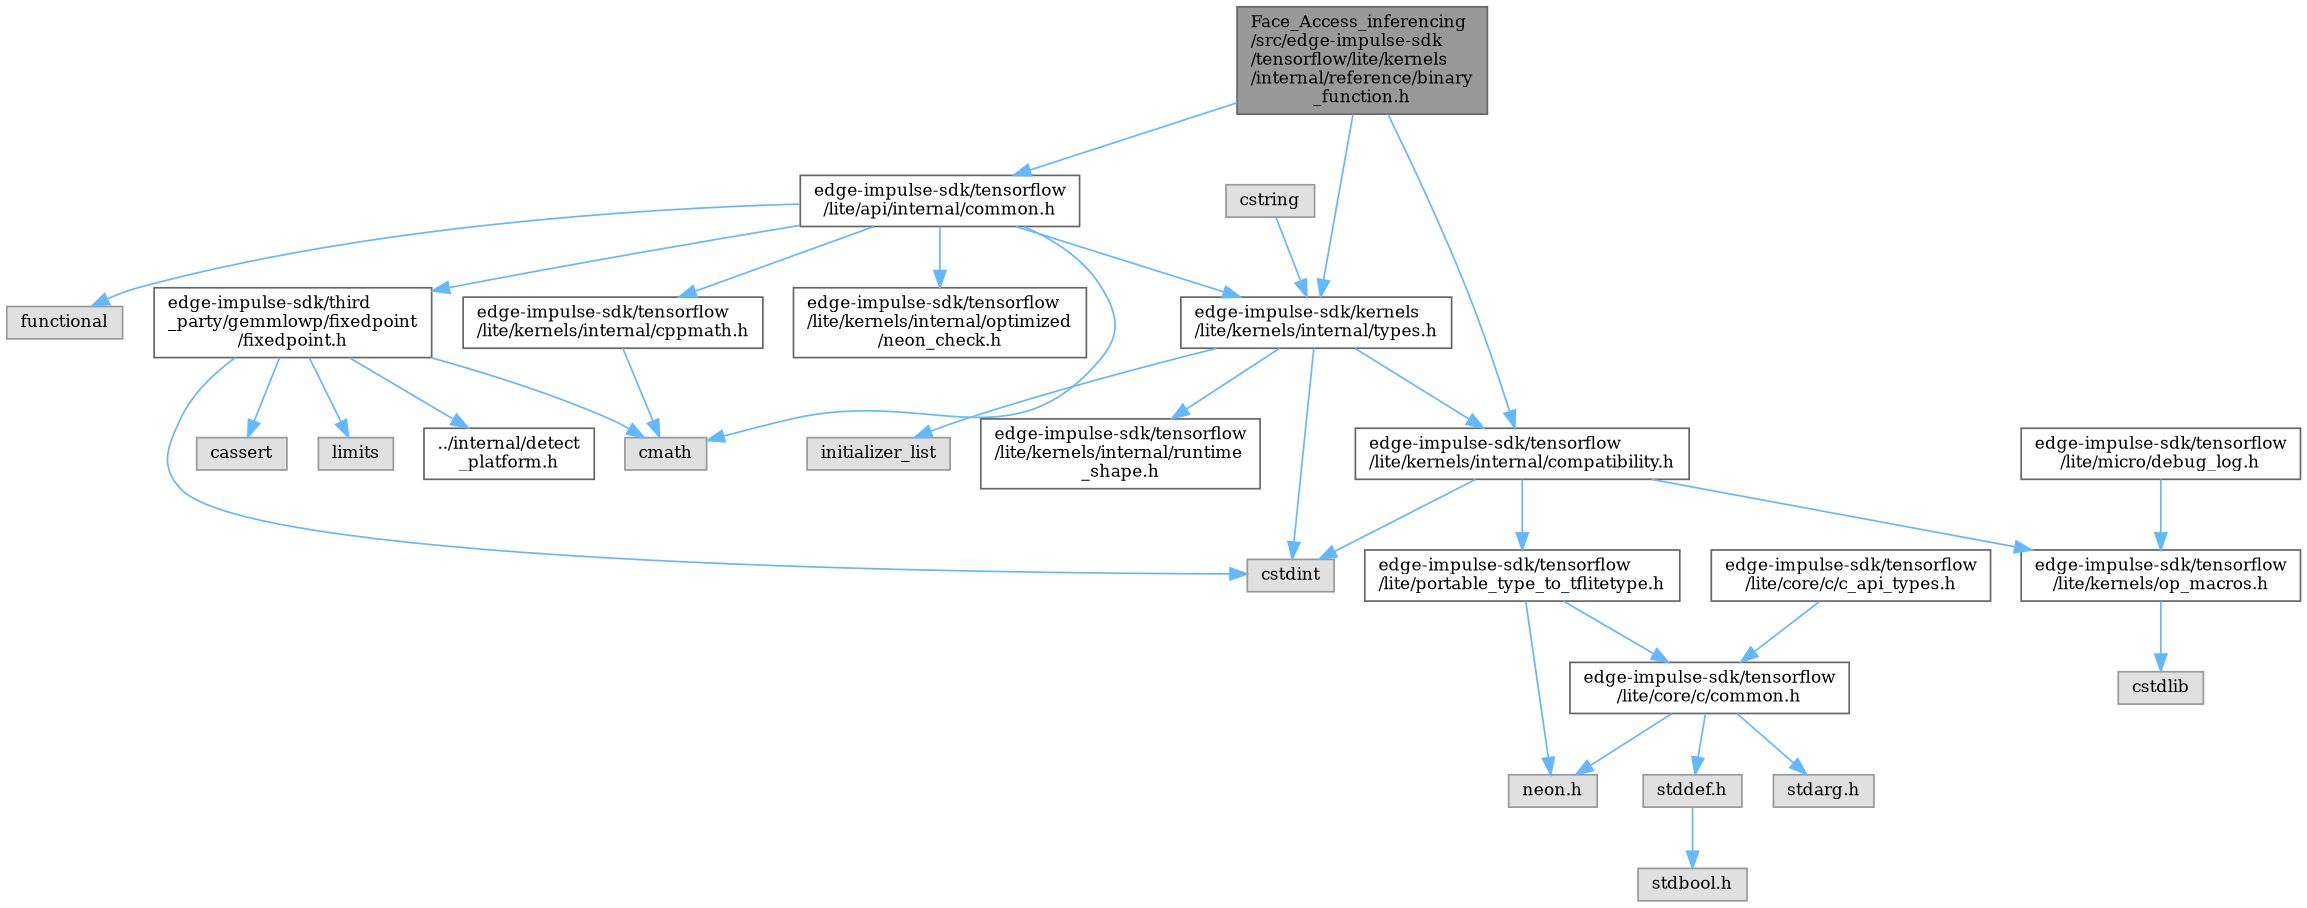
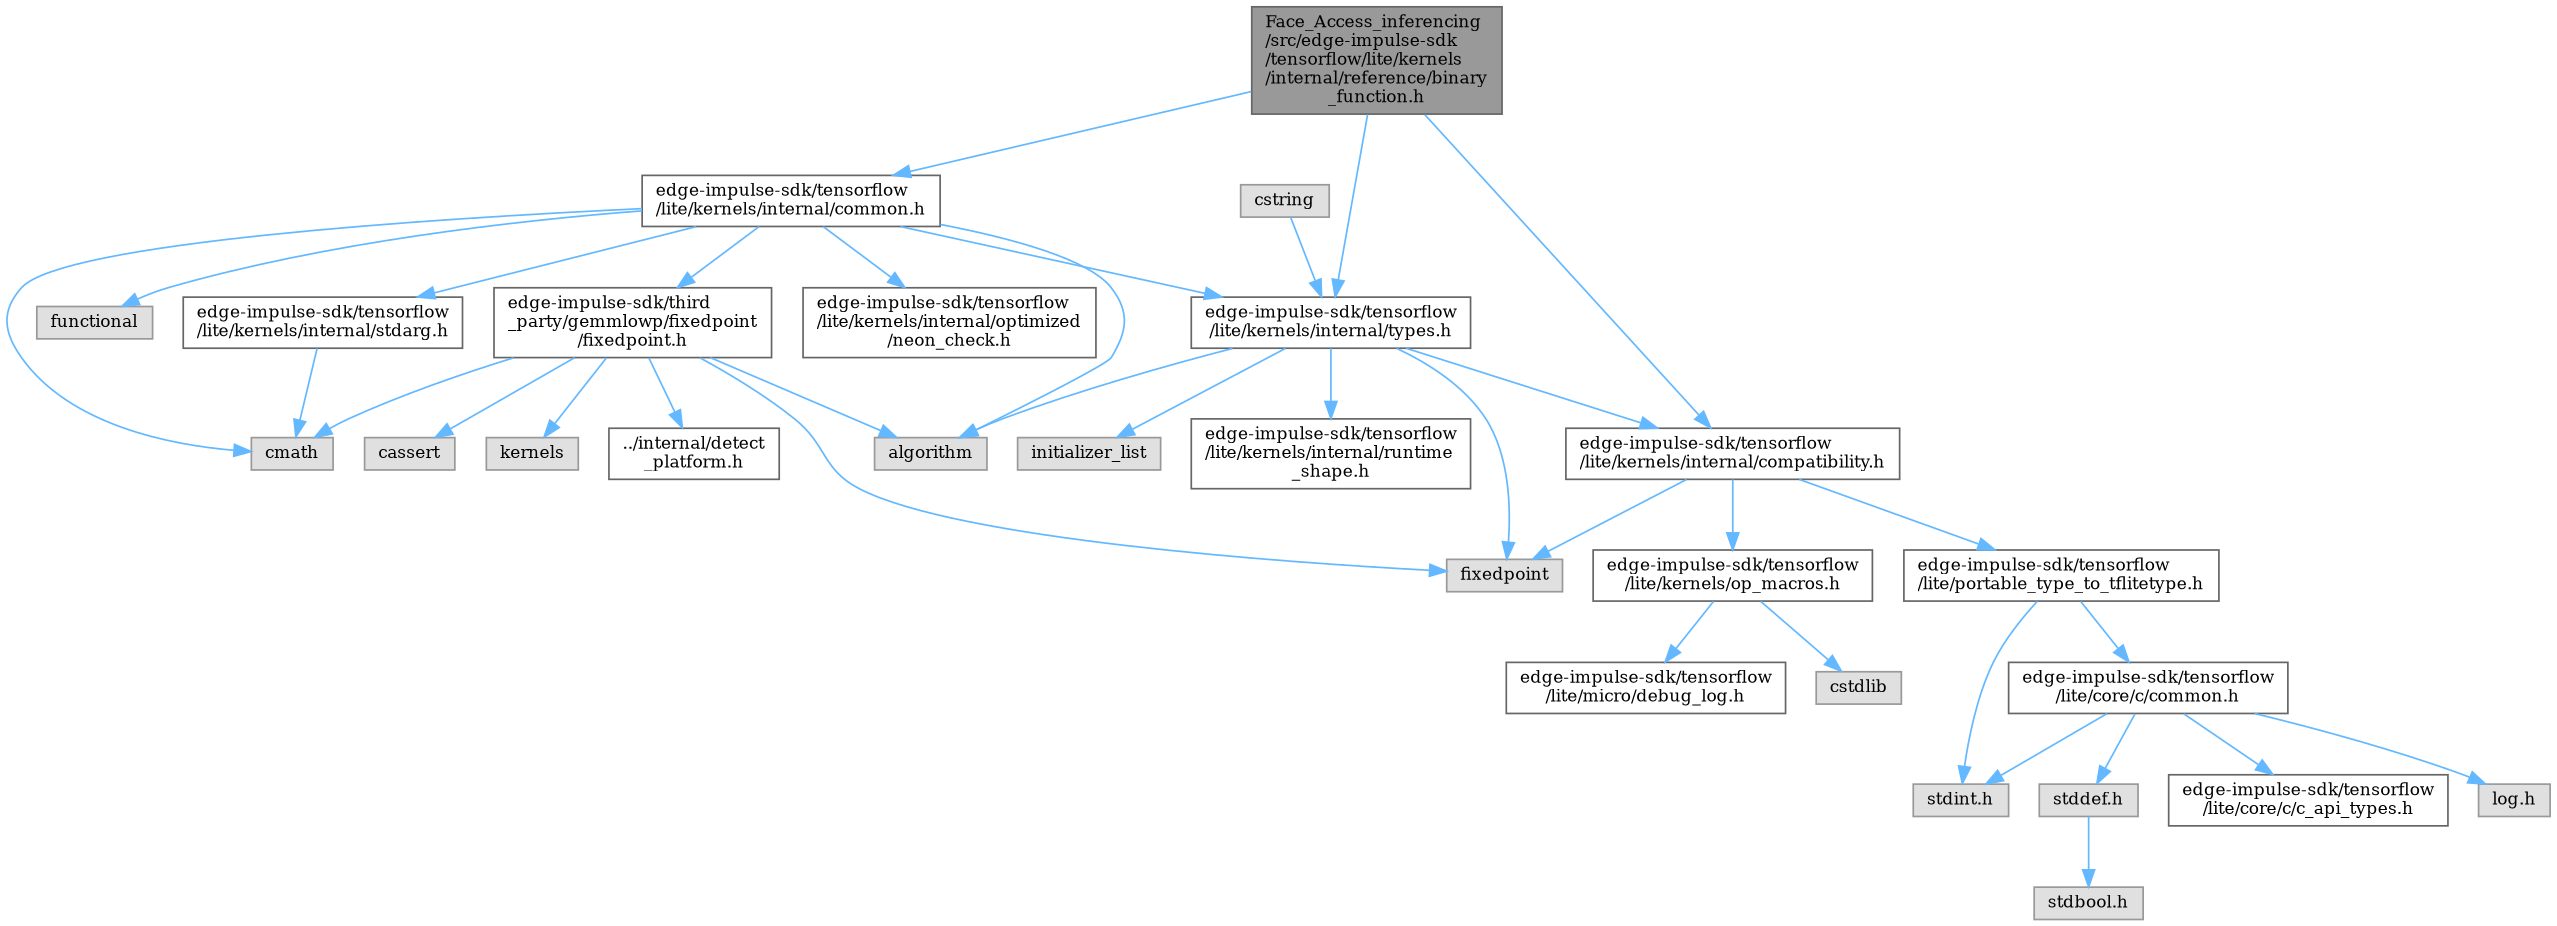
(940, 201) -> (791, 201)
(613, 323) -> (323, 323)
(1316, 323) -> (1331, 323)
(356, 454) -> (532, 454)
none -> (931, 454)
(2161, 506) -> (1695, 625)
(1291, 576) -> (1505, 576)
(1787, 626) -> (2221, 739)
(1553, 791) -> (1961, 800)
(1824, 791) -> (2514, 800)
